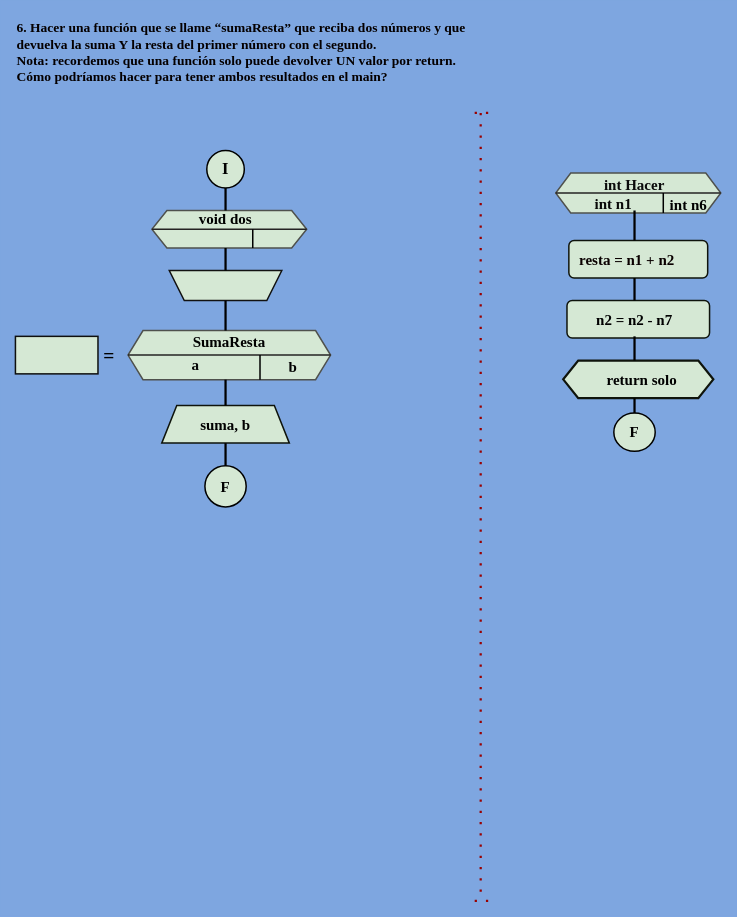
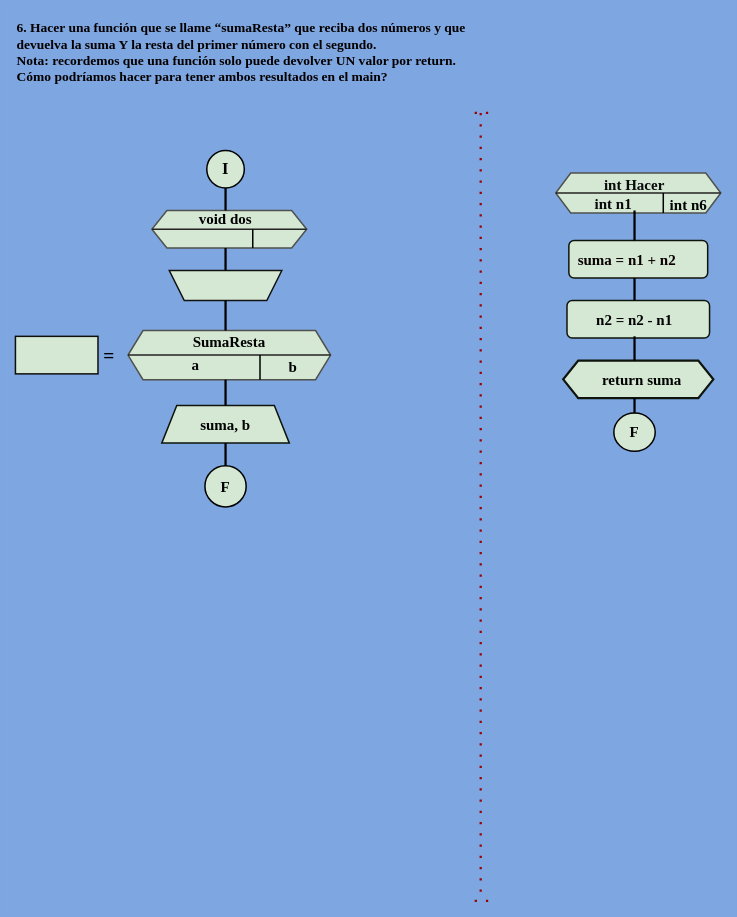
(627, 259) -> (627, 259)
(634, 319) -> (634, 319)
(642, 379) -> (642, 379)
